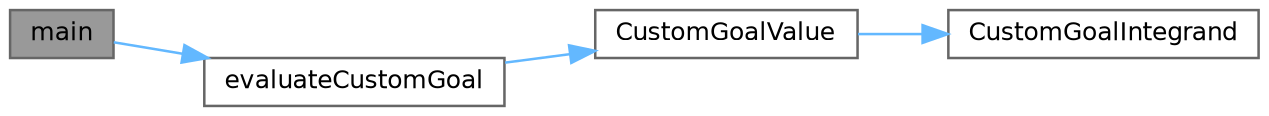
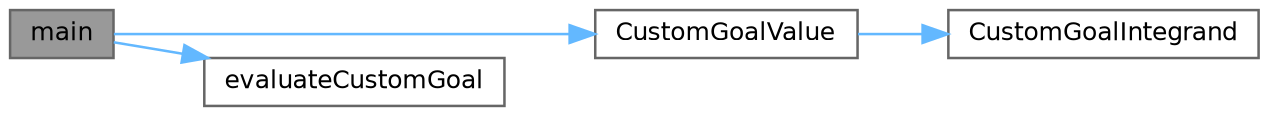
(537, 58) -> (341, 34)
